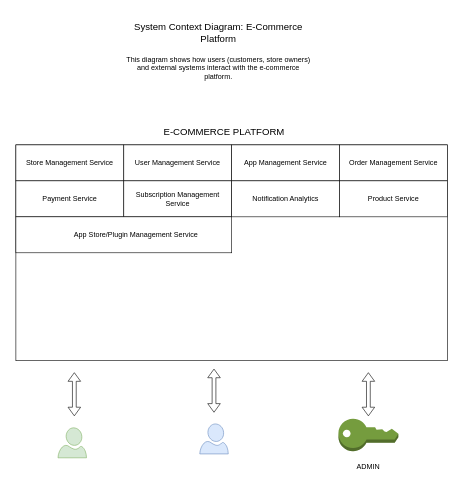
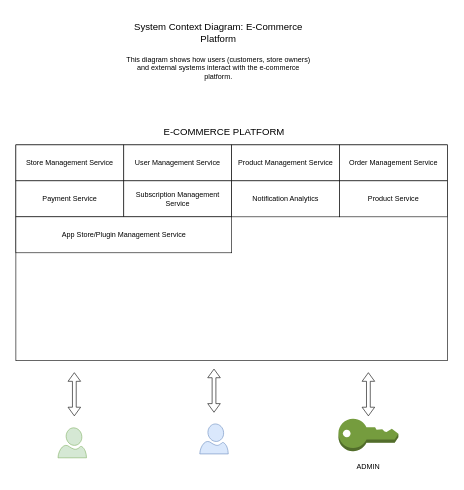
(286, 163) -> (286, 163)
(136, 235) -> (124, 235)
